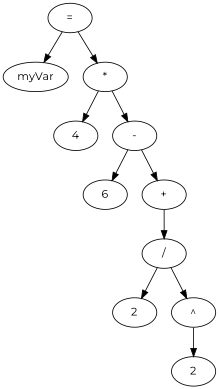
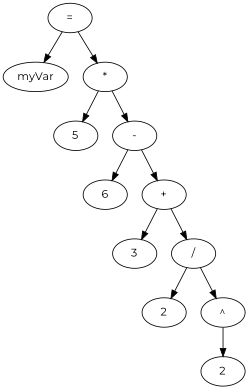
(76, 136) -> (76, 136)
none -> (135, 254)
